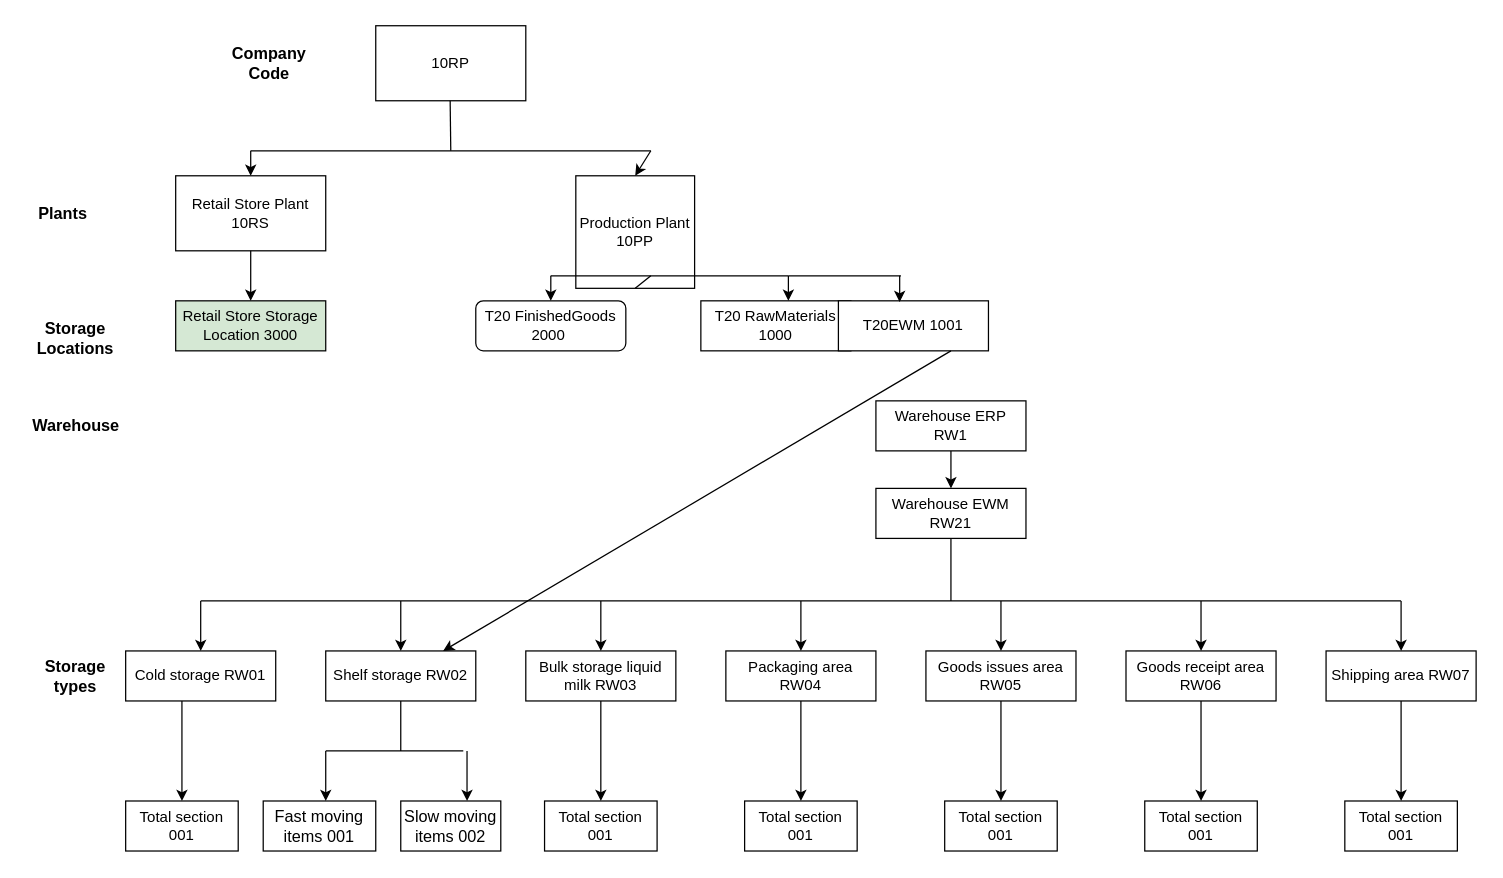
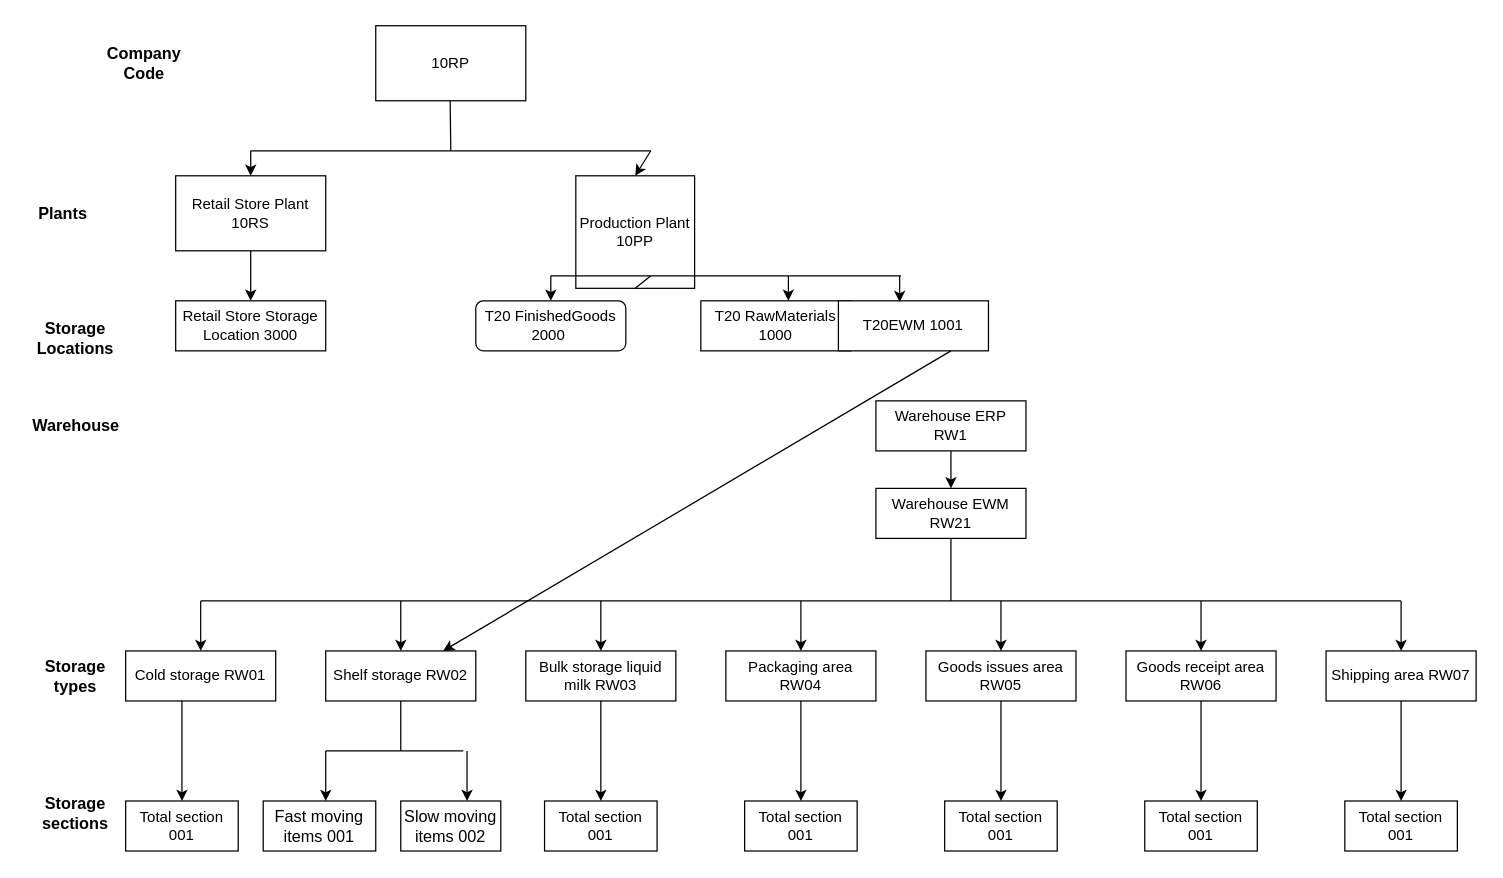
(269, 63) -> (144, 63)
(251, 326) -> (251, 326)
none -> (76, 813)
